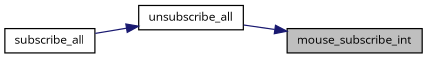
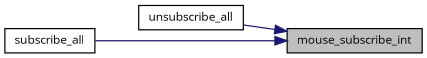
(111, 31) -> (185, 41)
